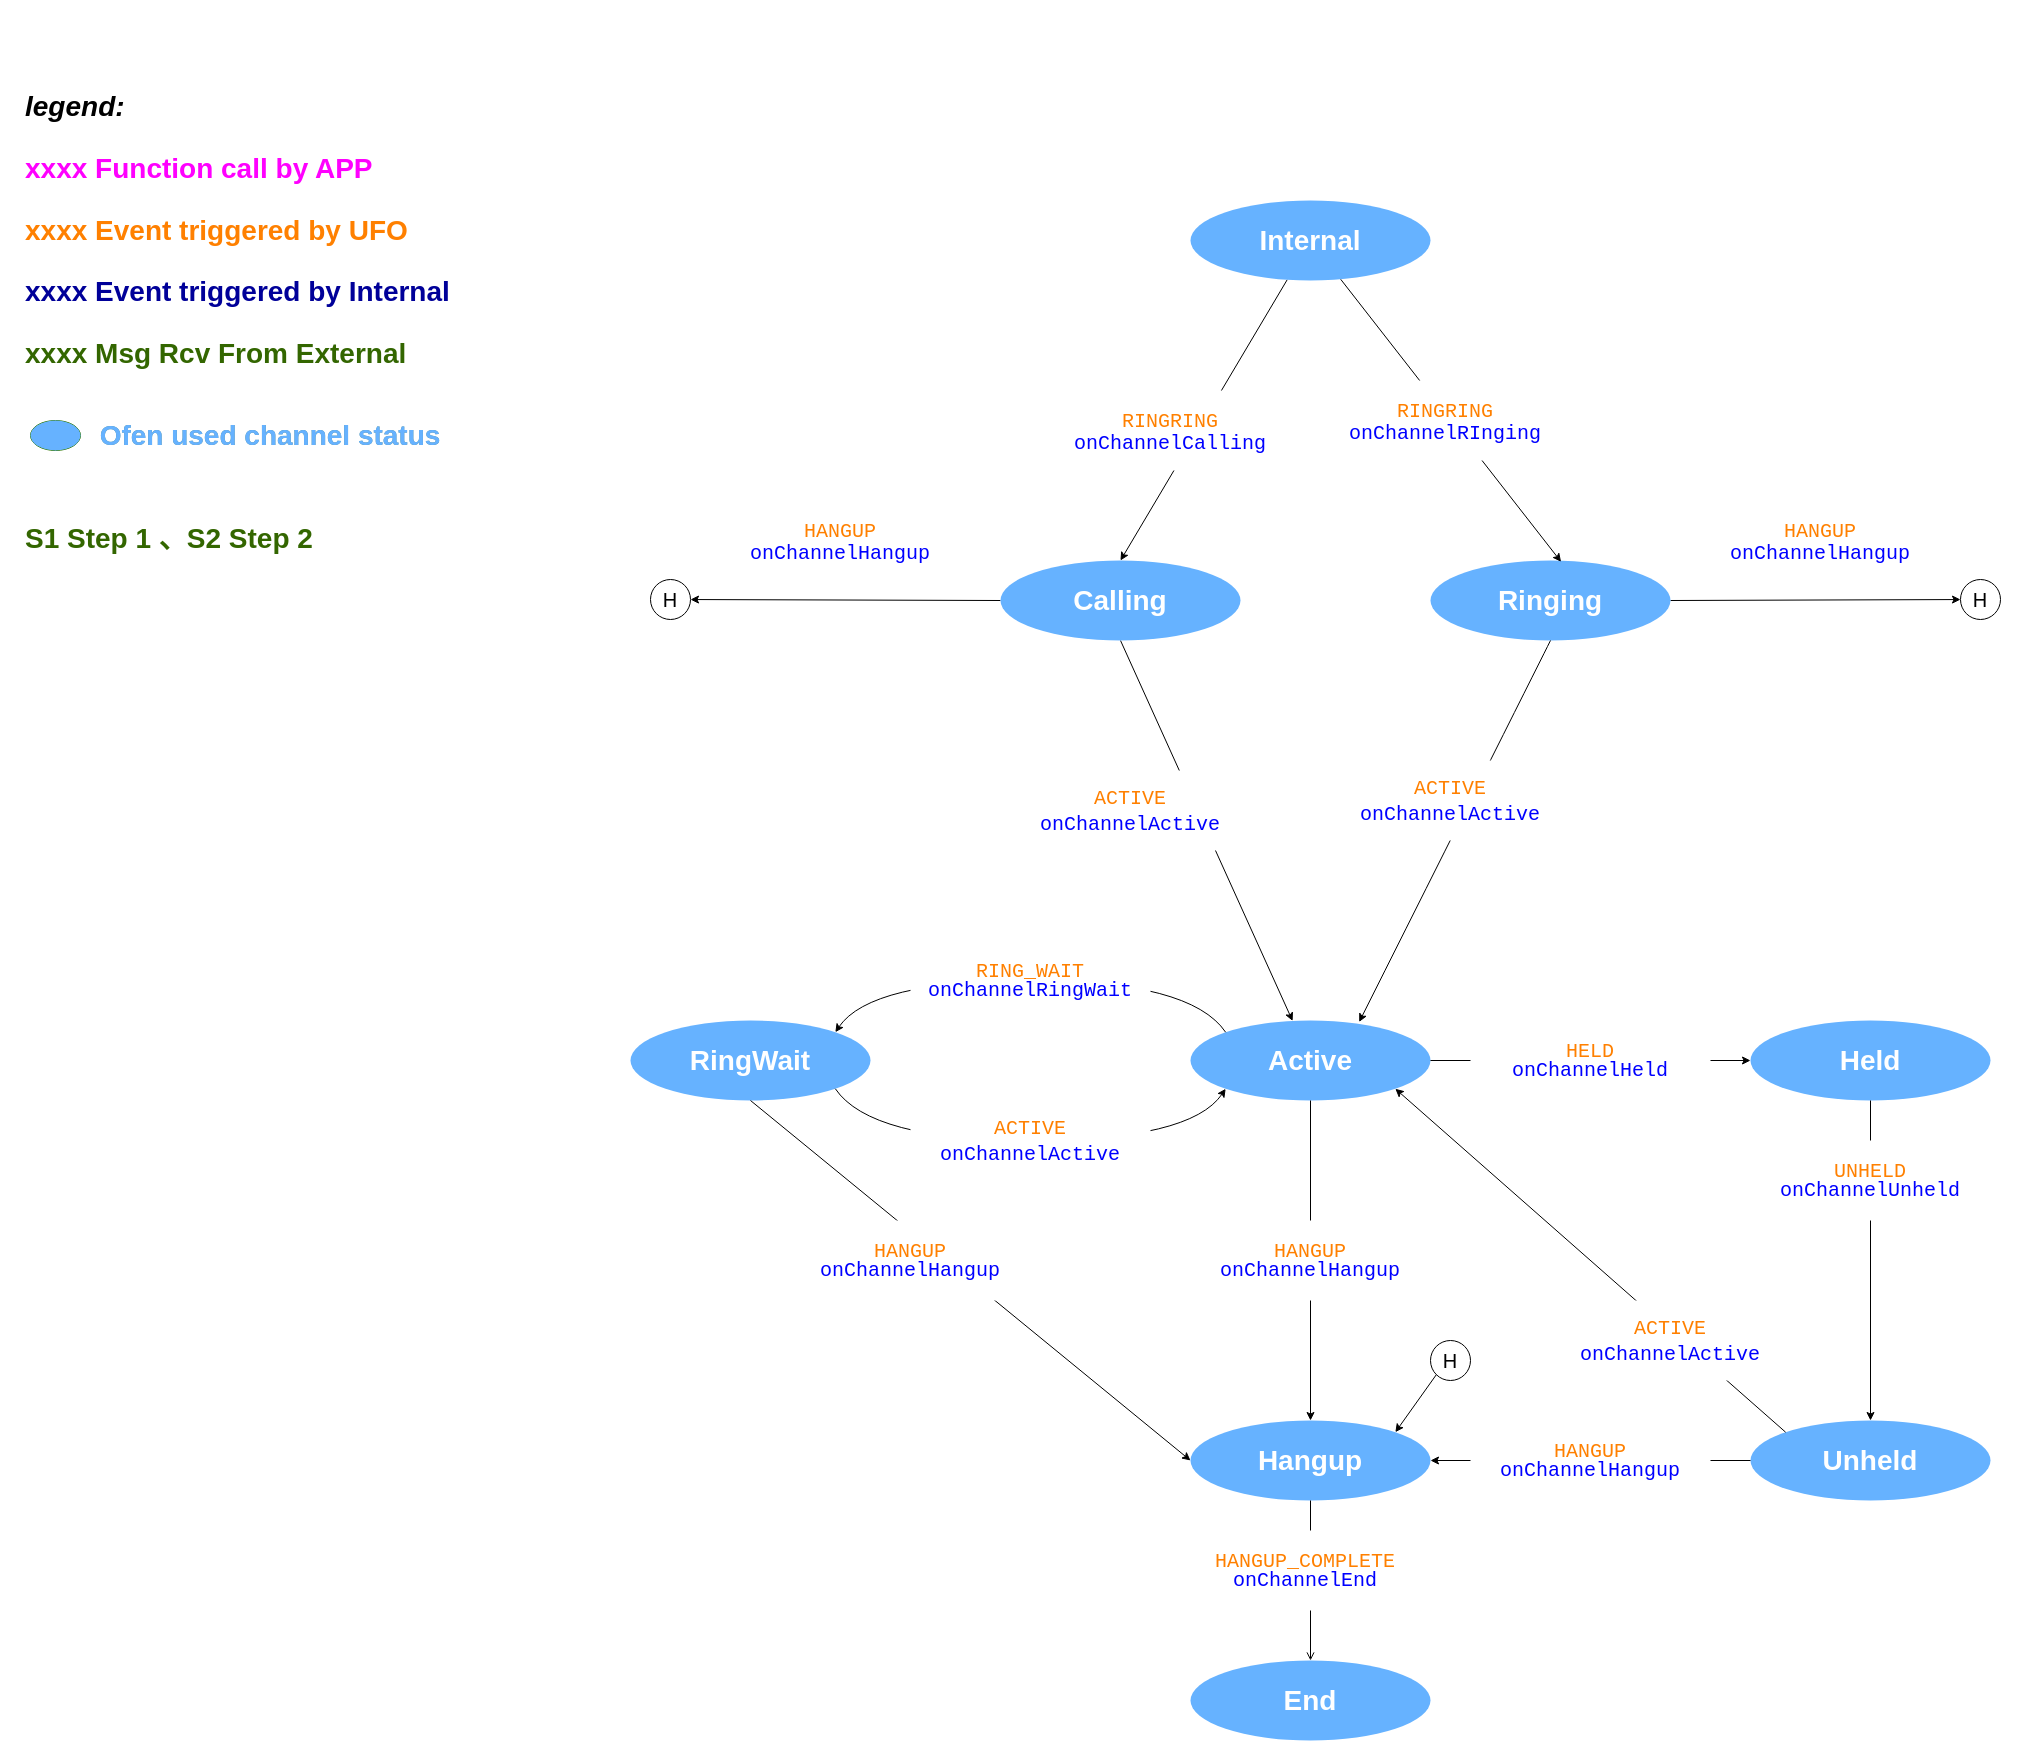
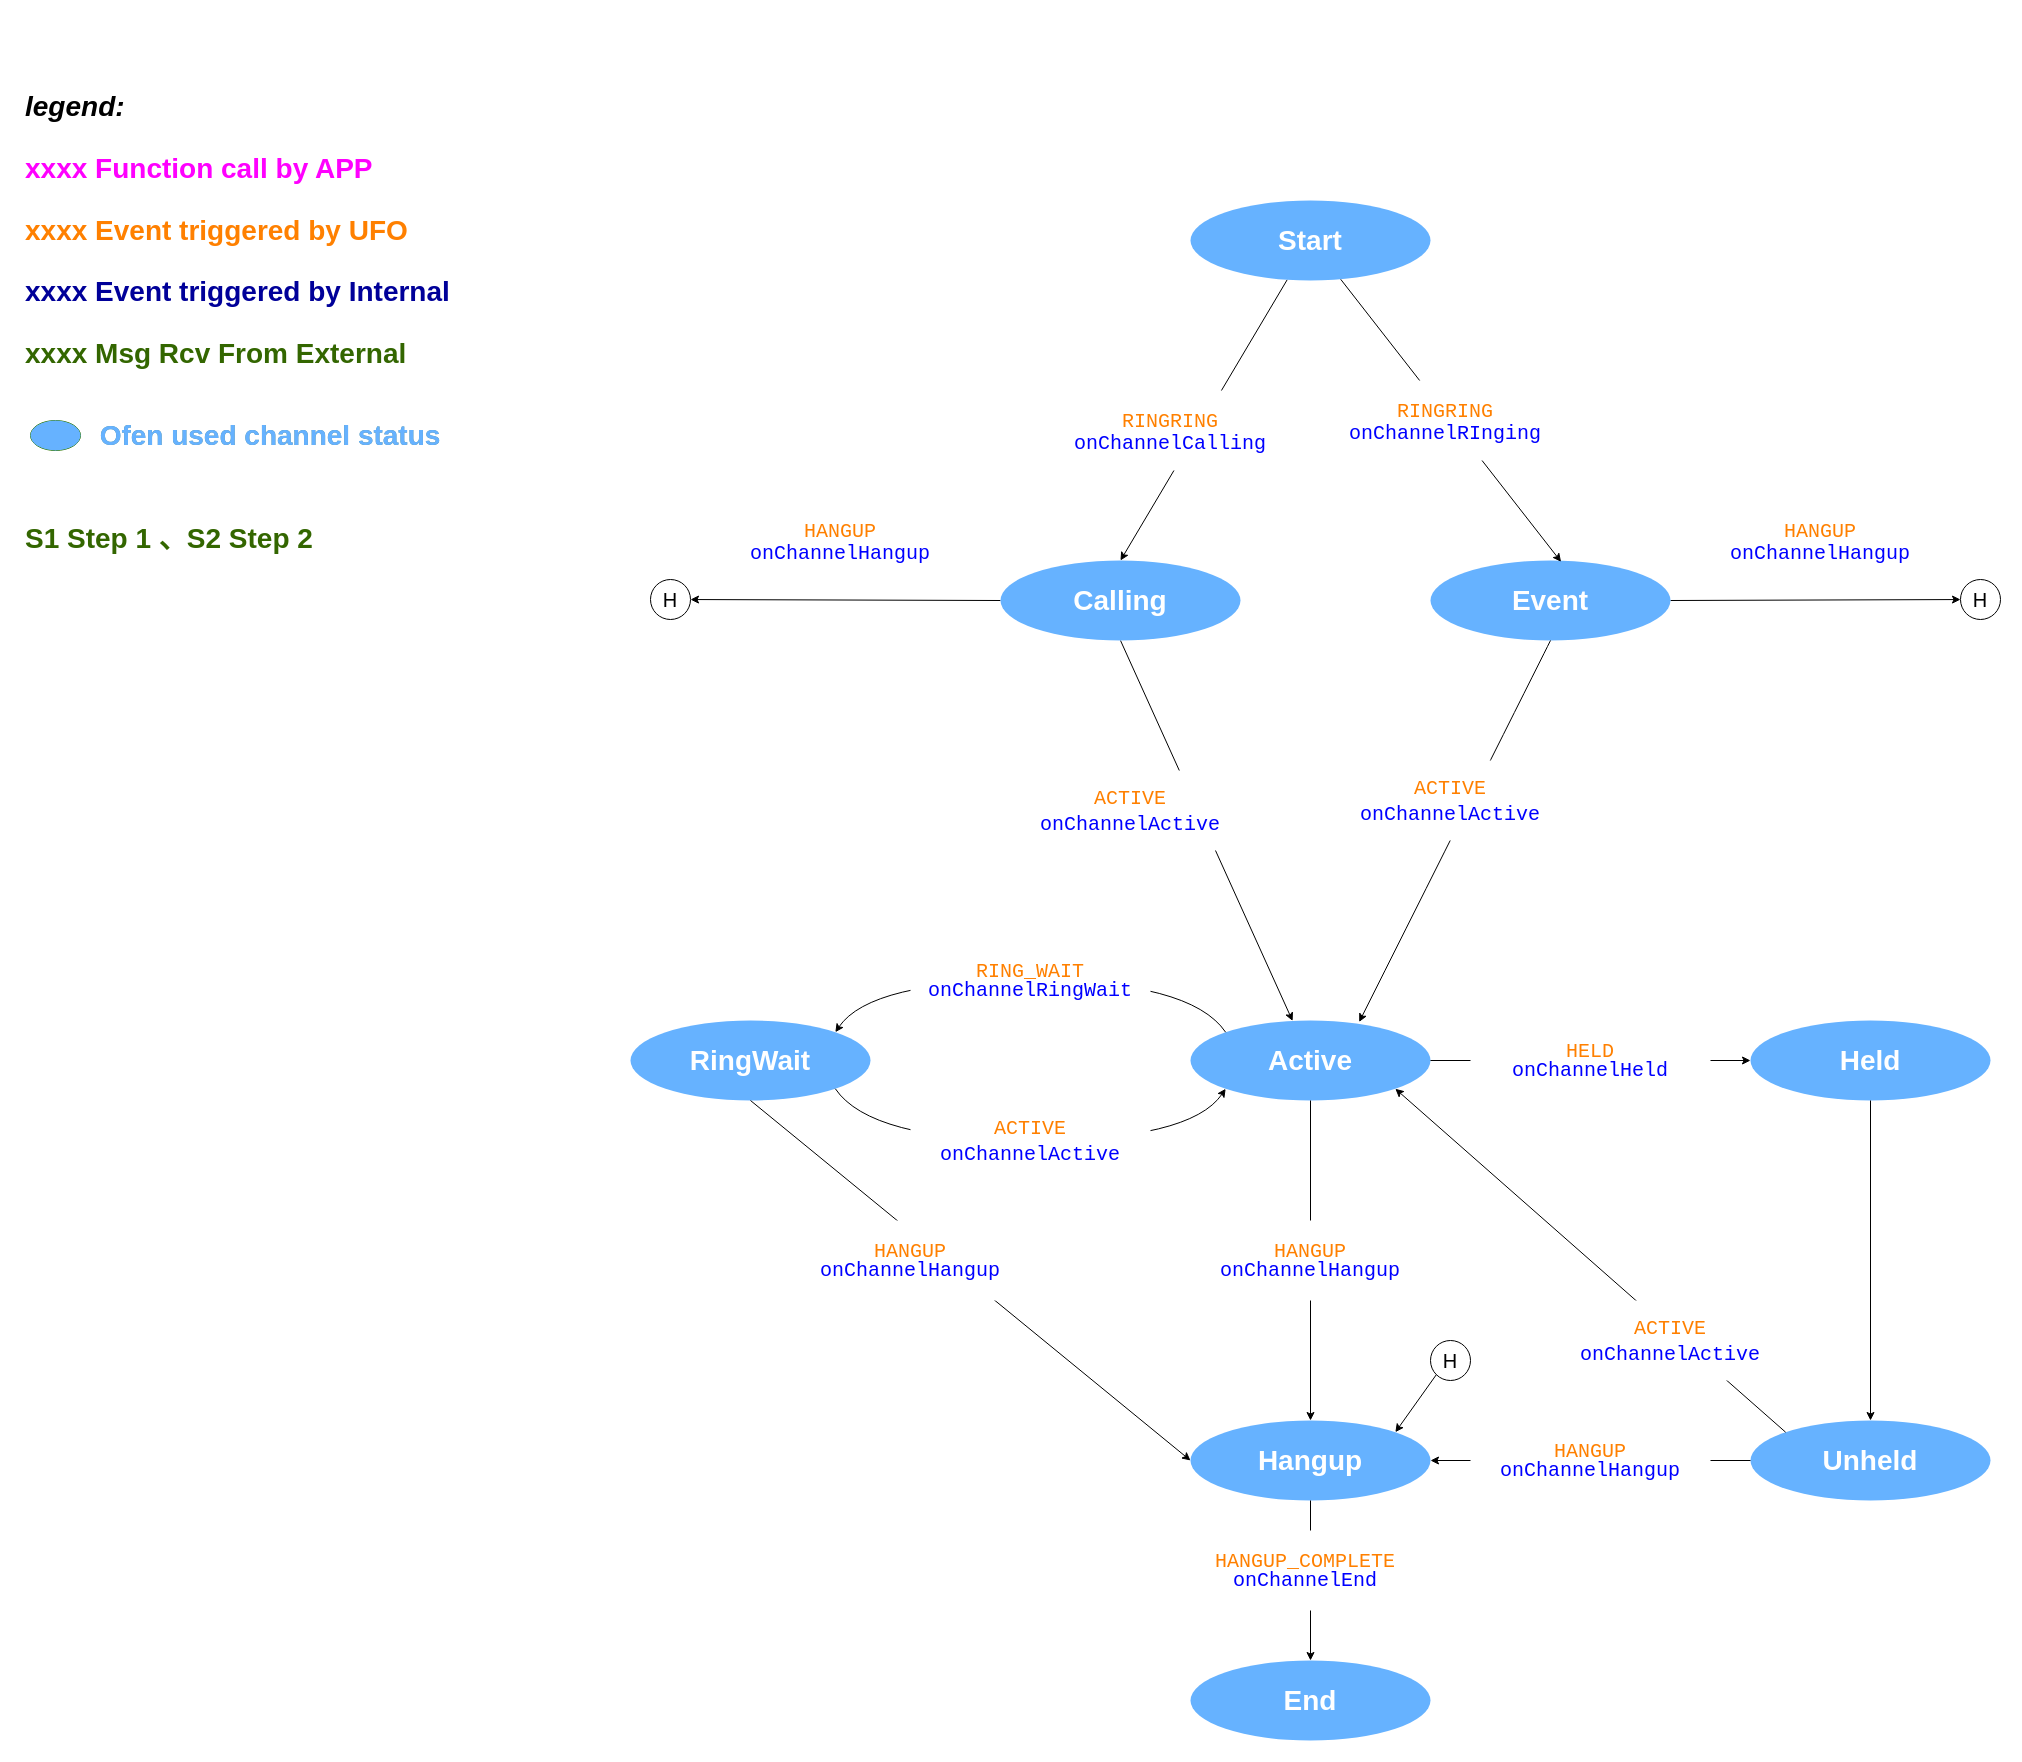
(1311, 241) -> (1311, 241)
(1551, 601) -> (1551, 601)
(1871, 1181) -> none
(1311, 1654) -> (1311, 1652)
